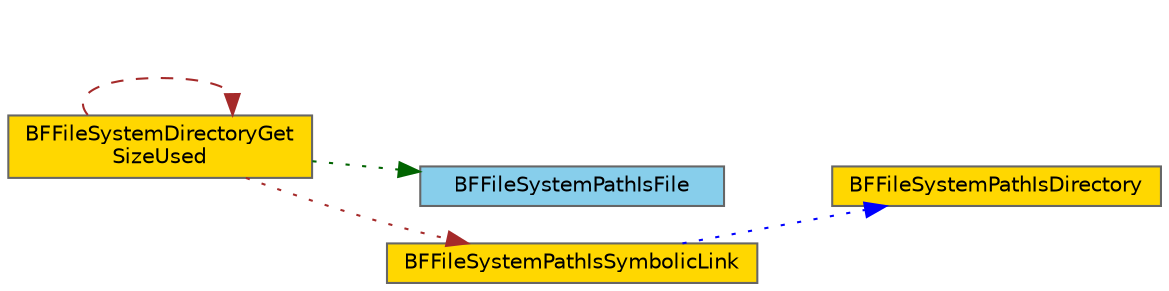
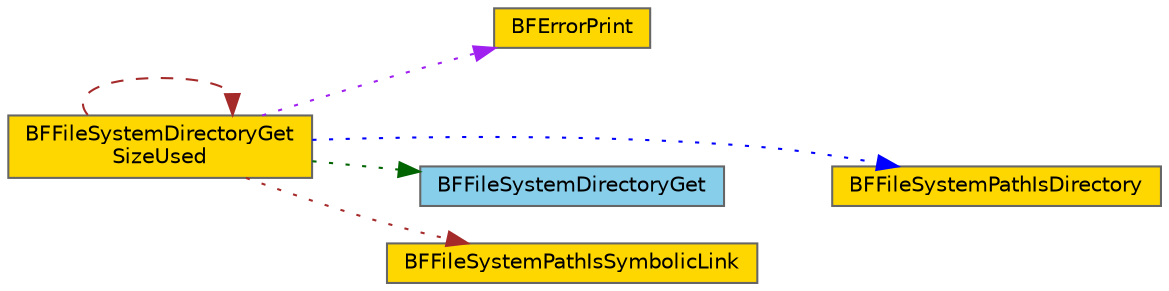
none -> (572, 28)
(572, 186) -> (572, 186)
(774, 227) -> (596, 138)
